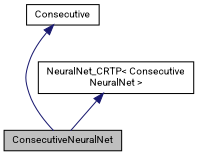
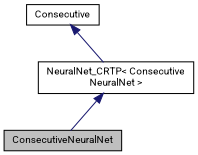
(26, 83) -> (90, 47)
